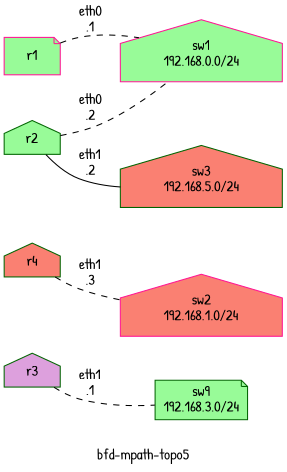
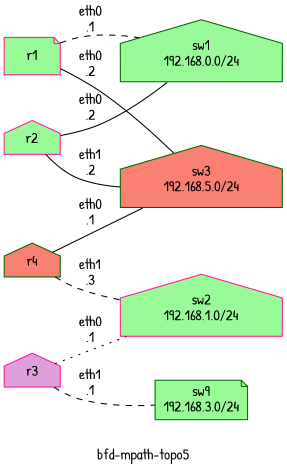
(201, 54) -> (201, 54)
none -> (120, 106)
(117, 116) -> (117, 116)
(32, 139) -> (32, 139)
none -> (98, 230)
(201, 309) -> (201, 309)
none -> (91, 350)
(32, 372) -> (32, 372)
